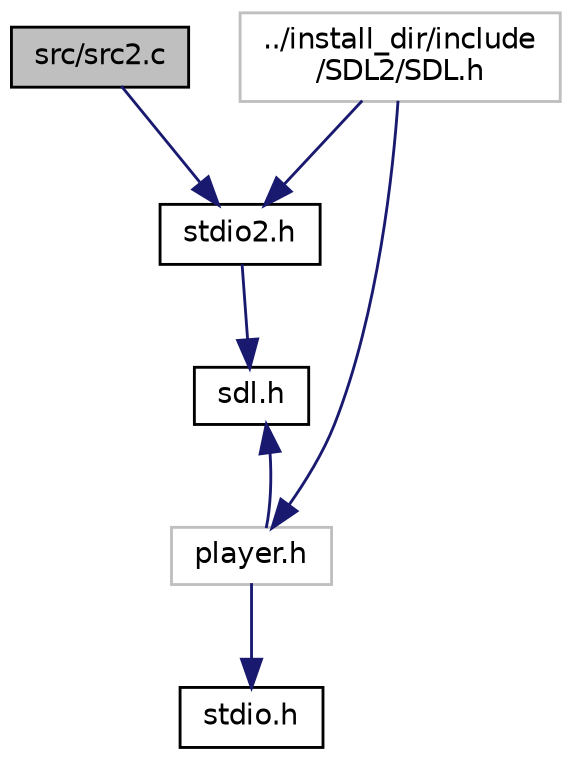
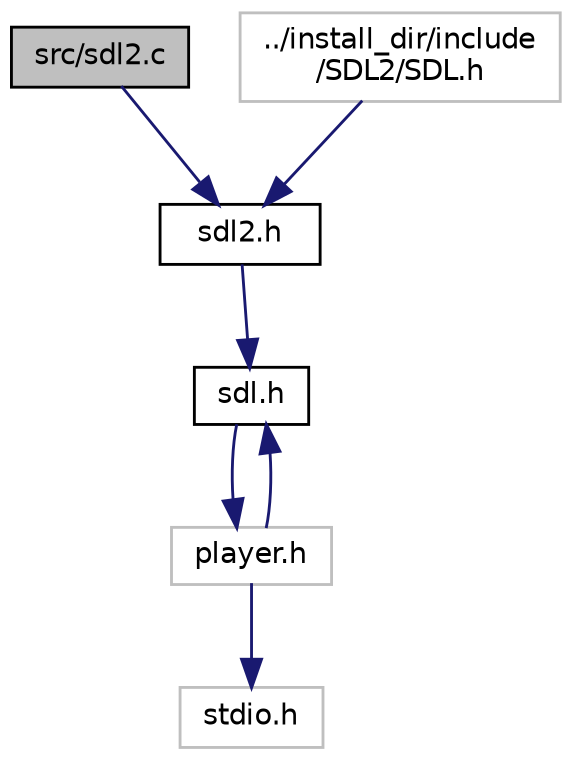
(100, 57) -> (100, 57)
(240, 234) -> (240, 234)
(368, 310) -> (233, 462)
(252, 717) -> (252, 717)
